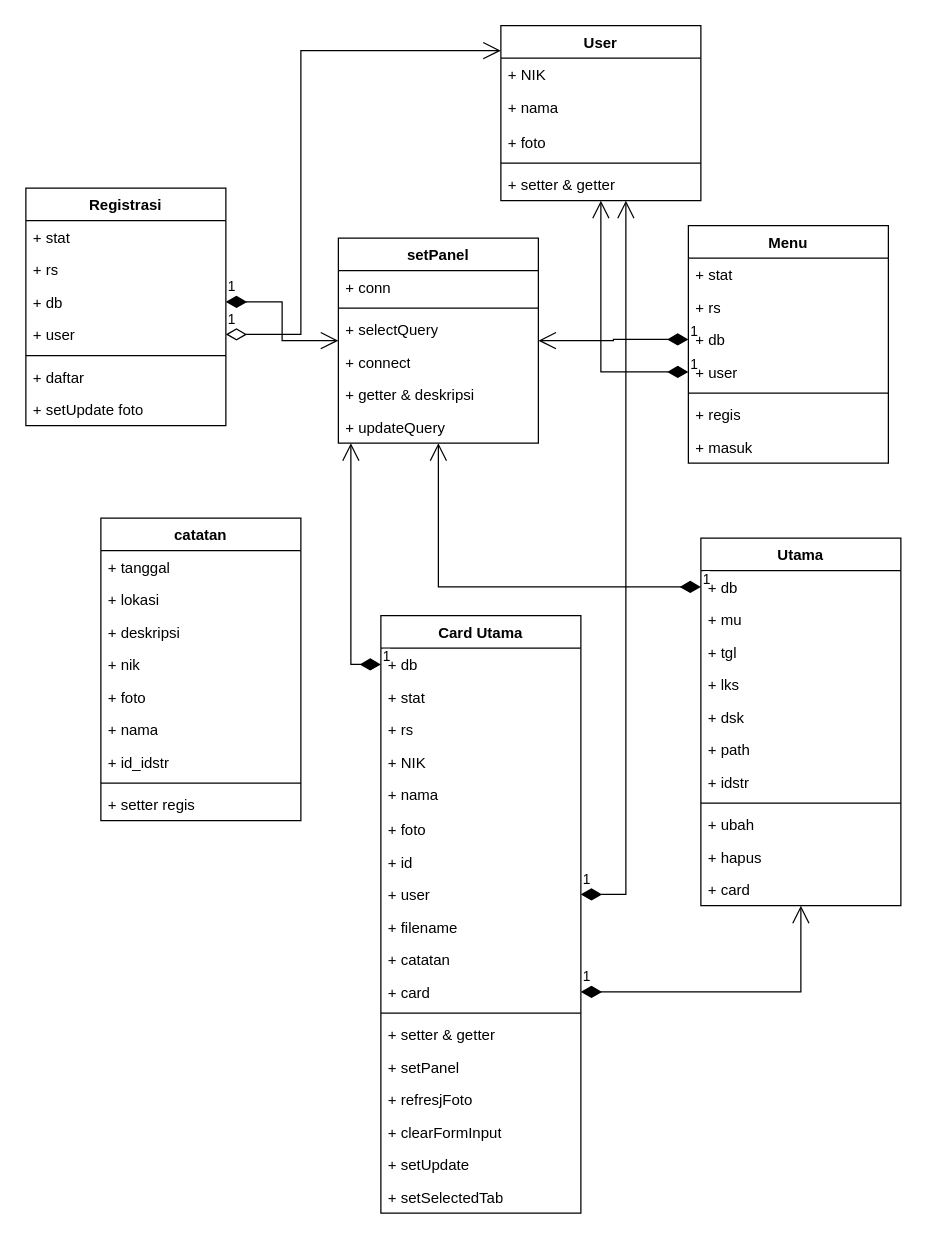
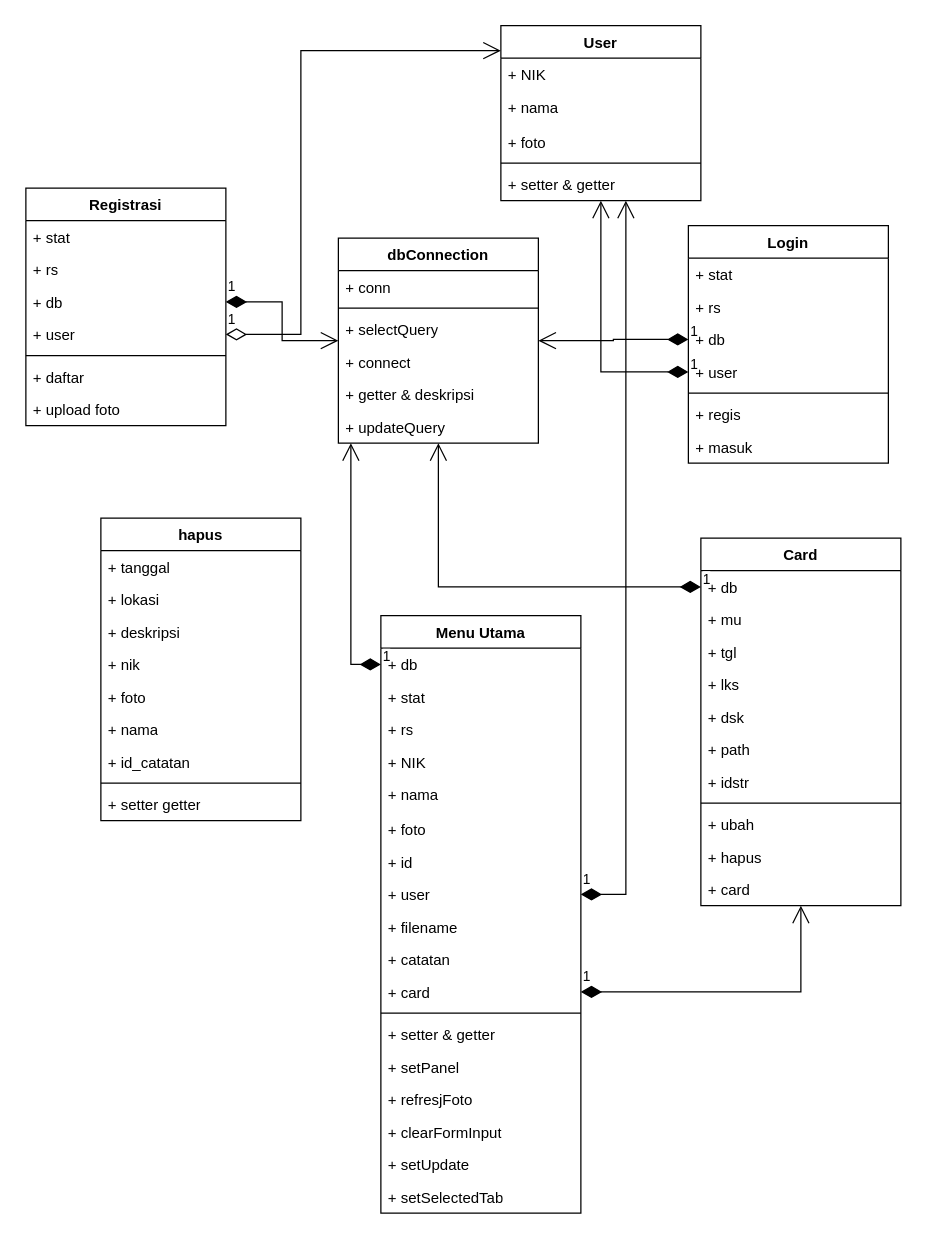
(788, 243) -> (788, 243)
(438, 256) -> (438, 256)
(96, 411) -> (82, 411)
(201, 536) -> (201, 536)
(801, 556) -> (801, 556)
(481, 633) -> (481, 633)
(144, 763) -> (155, 763)
(161, 806) -> (167, 806)
